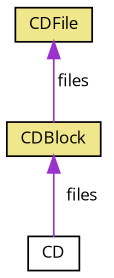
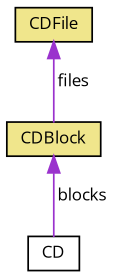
(80, 196) -> (80, 196)
